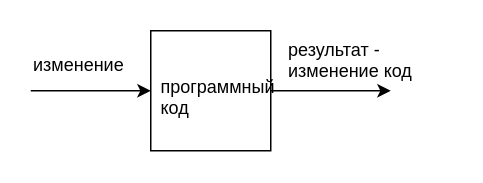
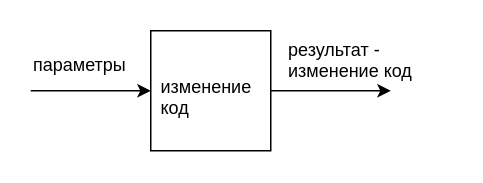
(79, 66) -> (79, 66)
(217, 99) -> (207, 99)
